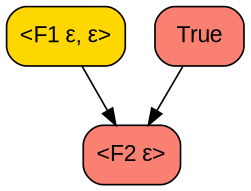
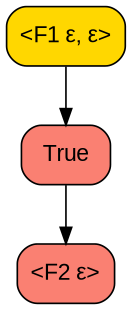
(95, 88) -> (66, 88)
